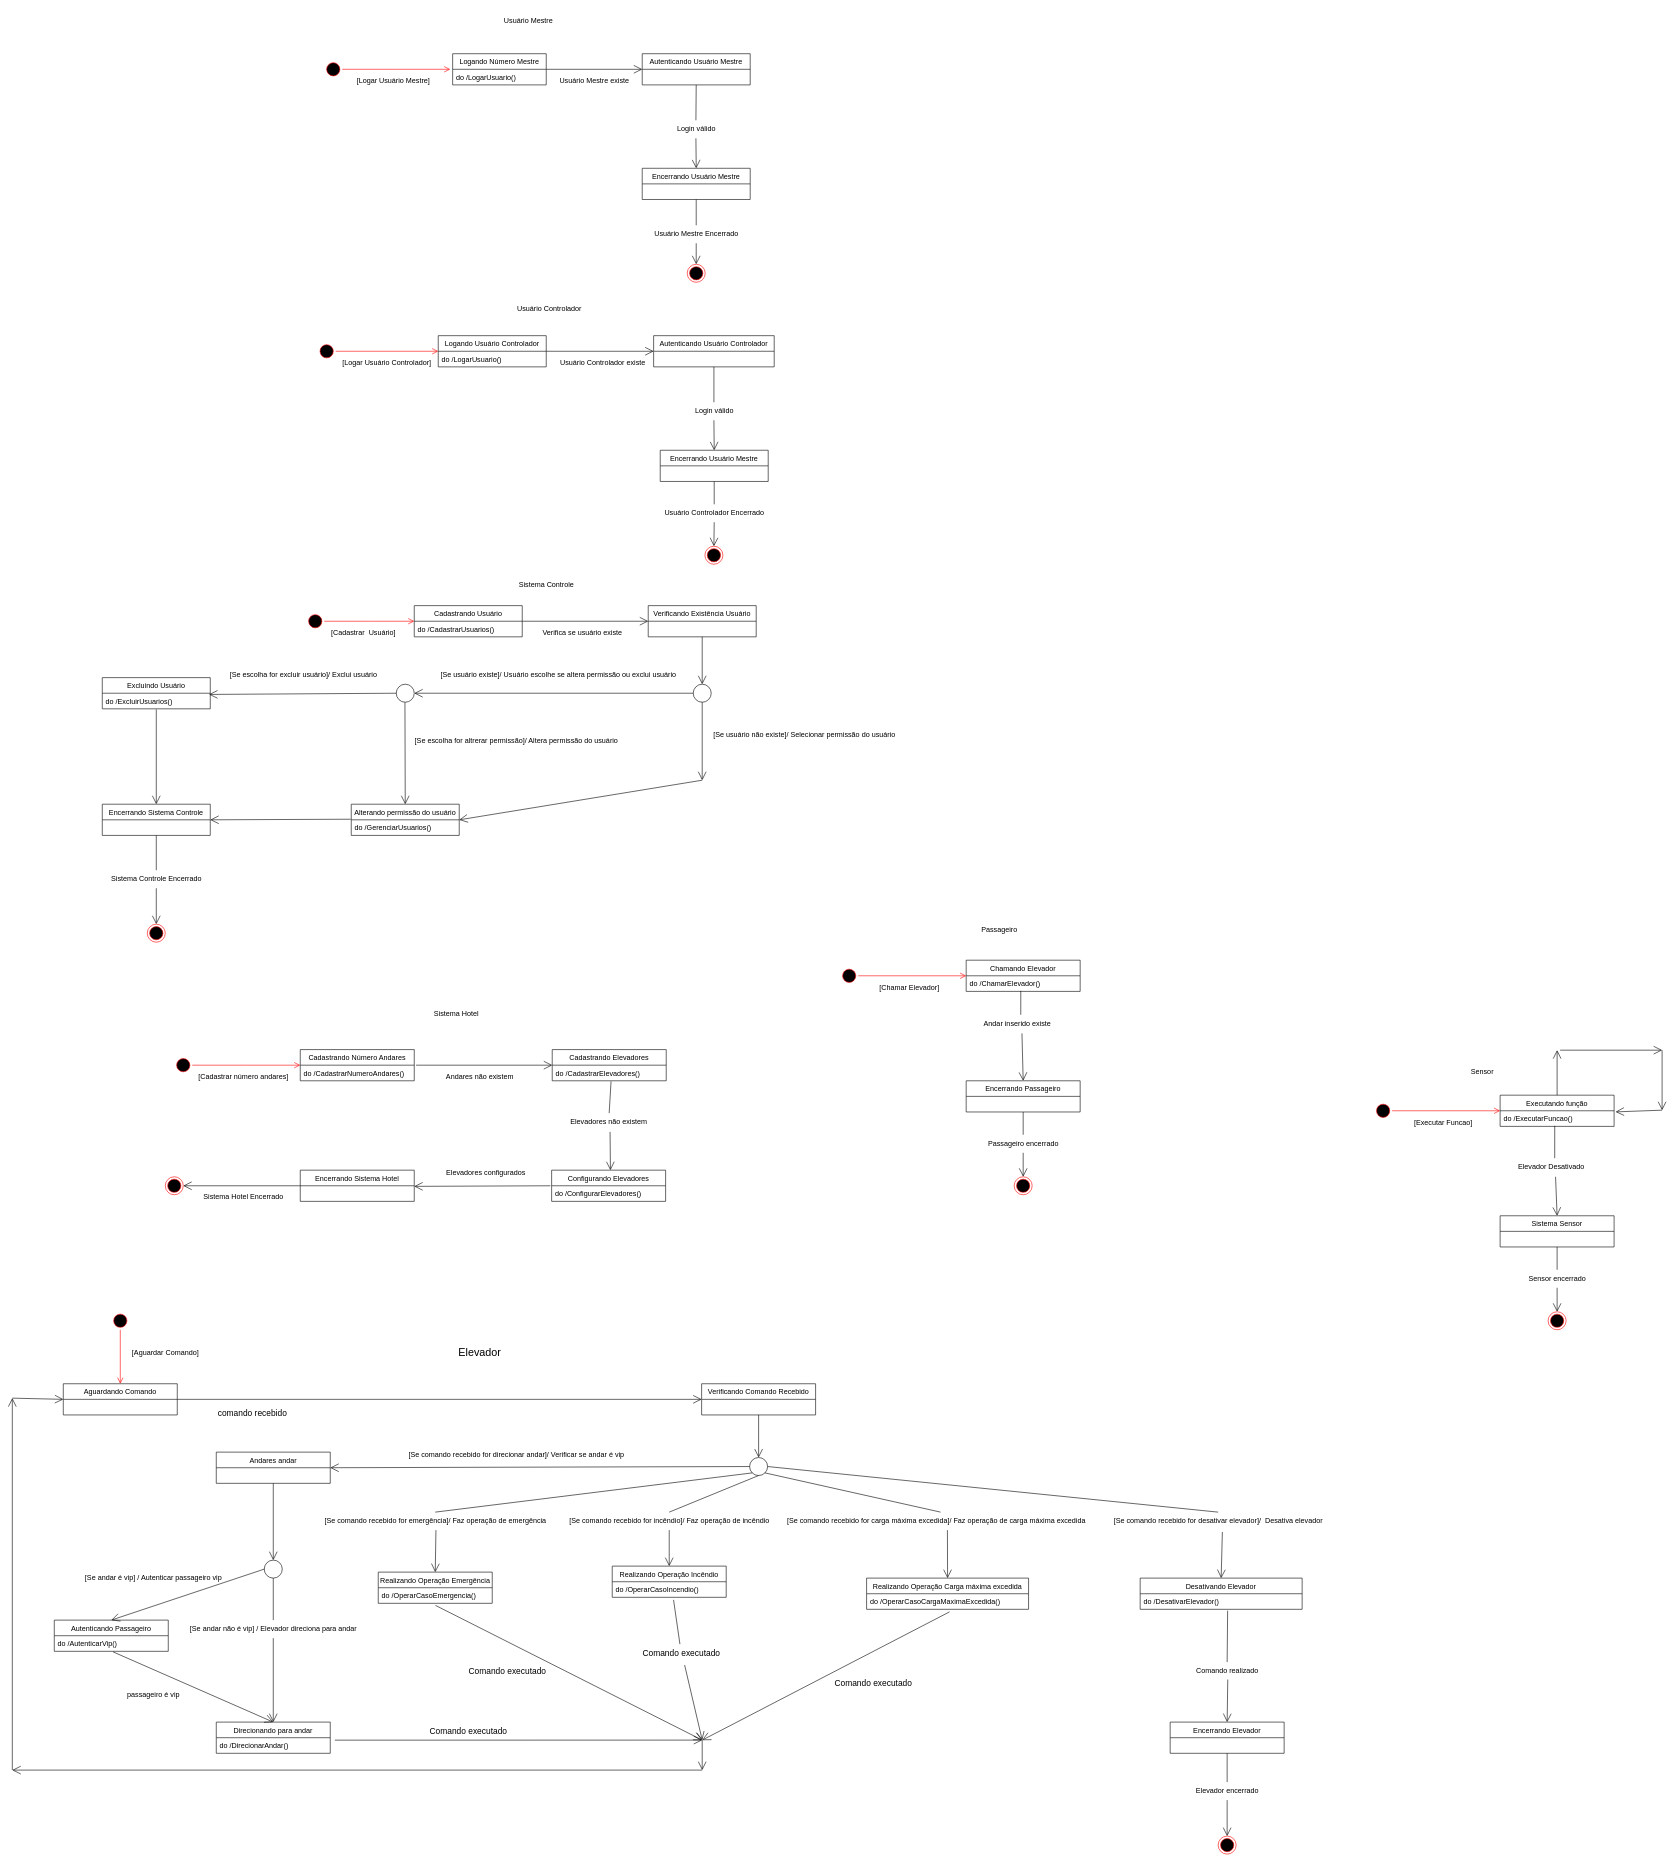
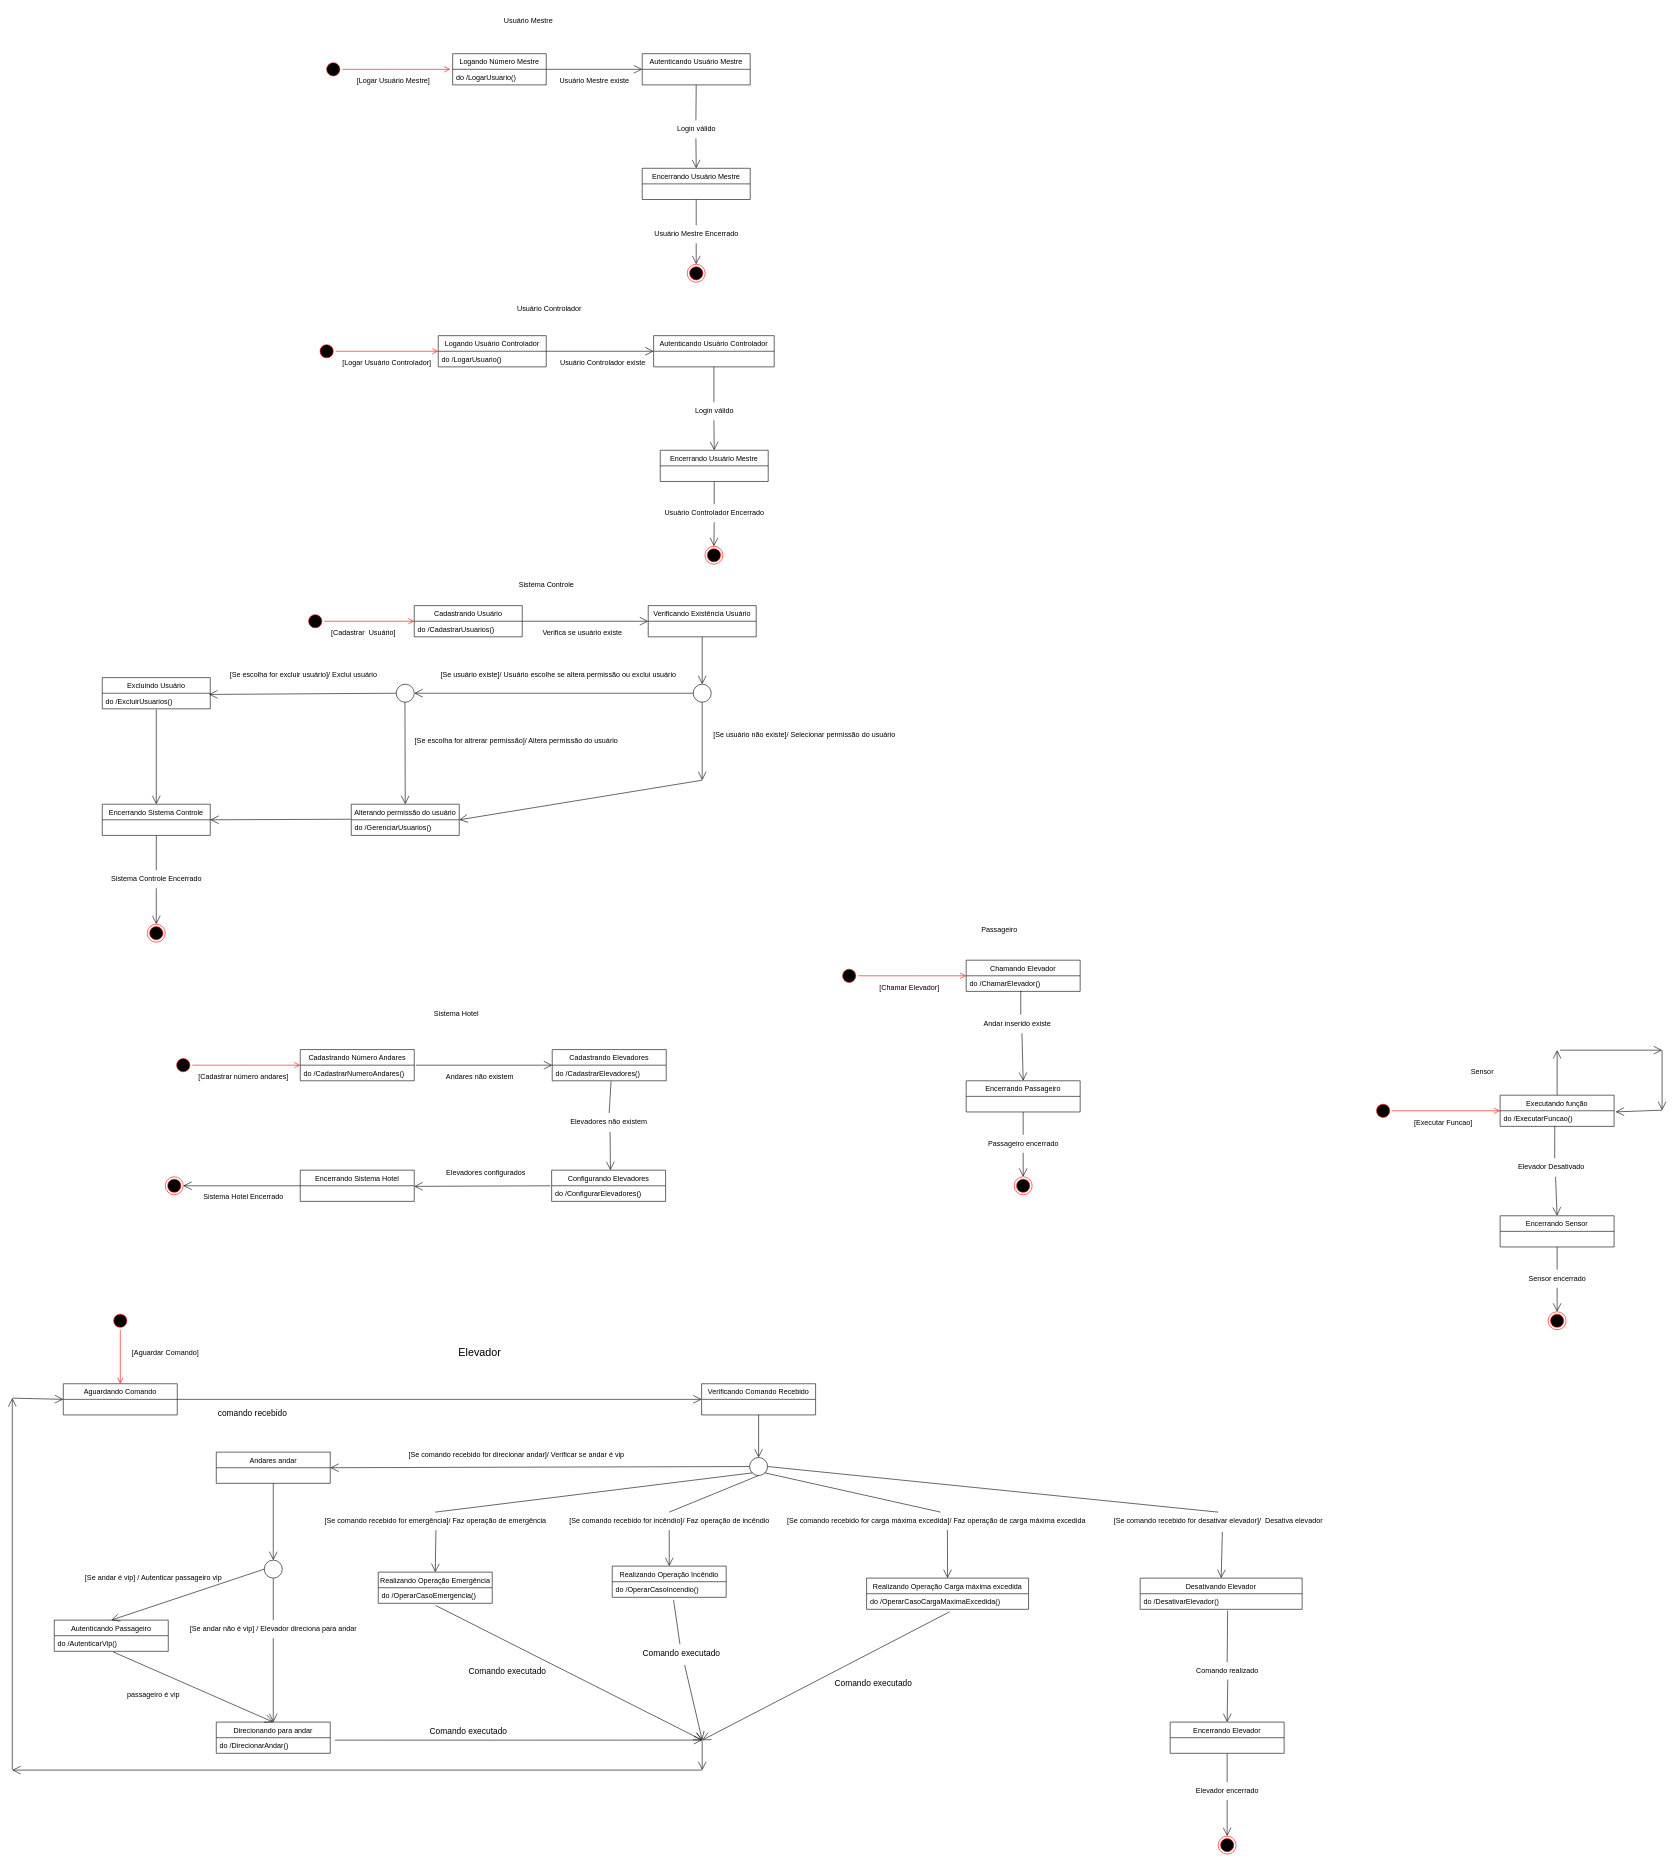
(1557, 1224) -> (1557, 1224)
